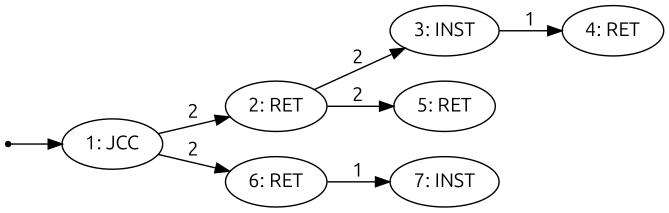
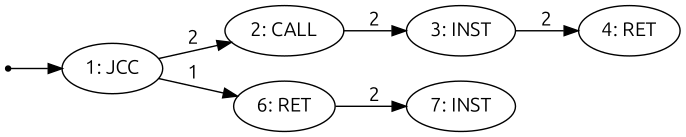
(531, 20) -> (547, 20)
(276, 106) -> (284, 31)
(445, 106) -> none
(194, 150) -> (194, 73)
(359, 171) -> (375, 96)
